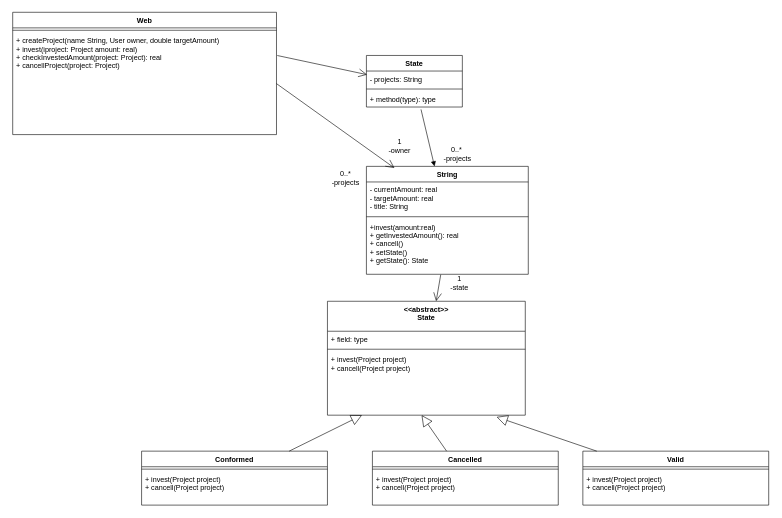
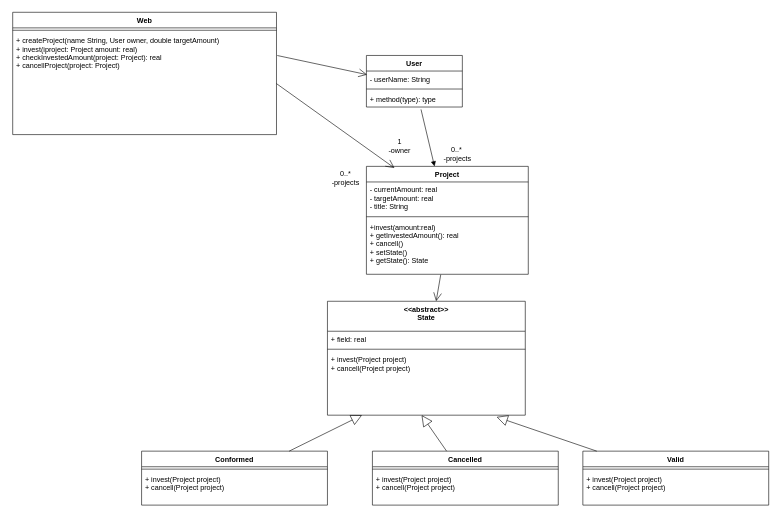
(414, 64) -> (414, 64)
(402, 79) -> (402, 79)
(447, 175) -> (447, 175)
(459, 284) -> none
(352, 340) -> (351, 340)
